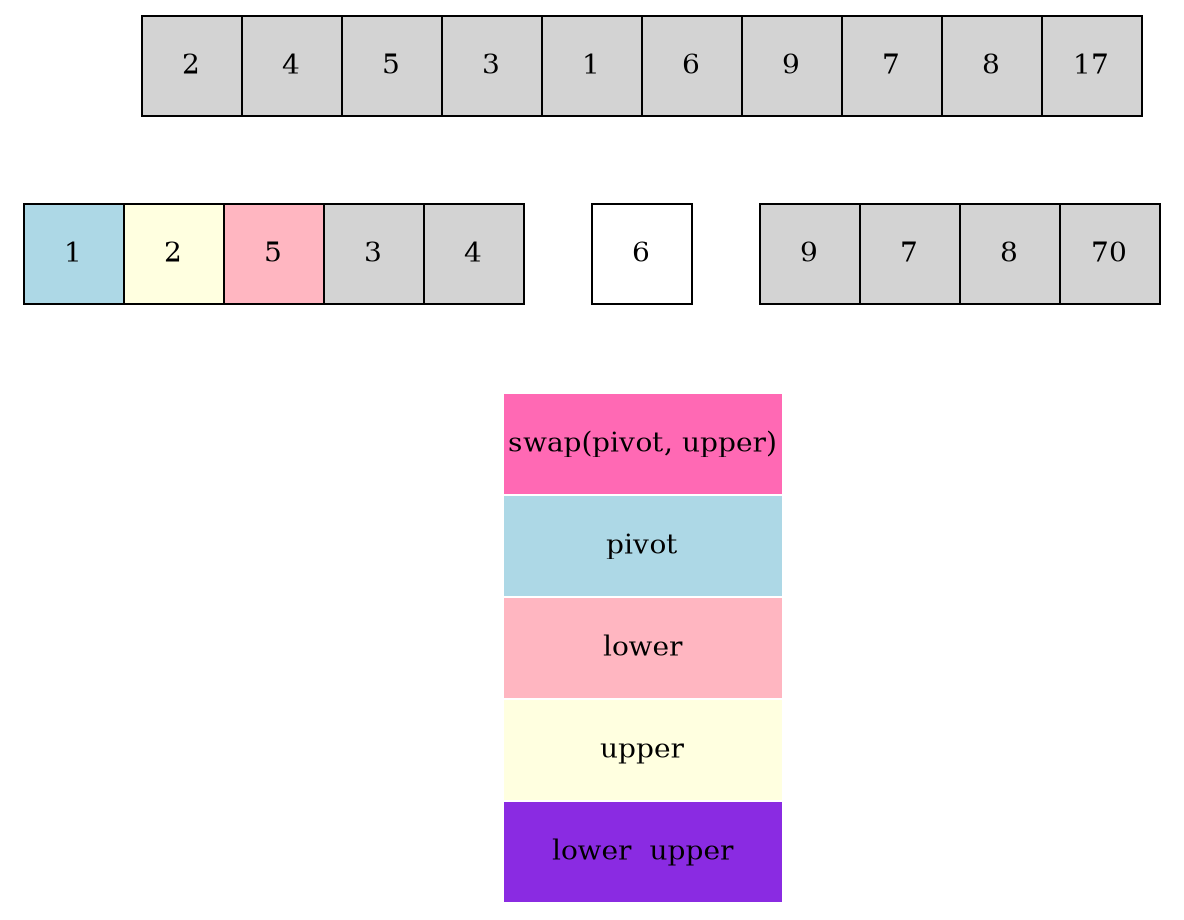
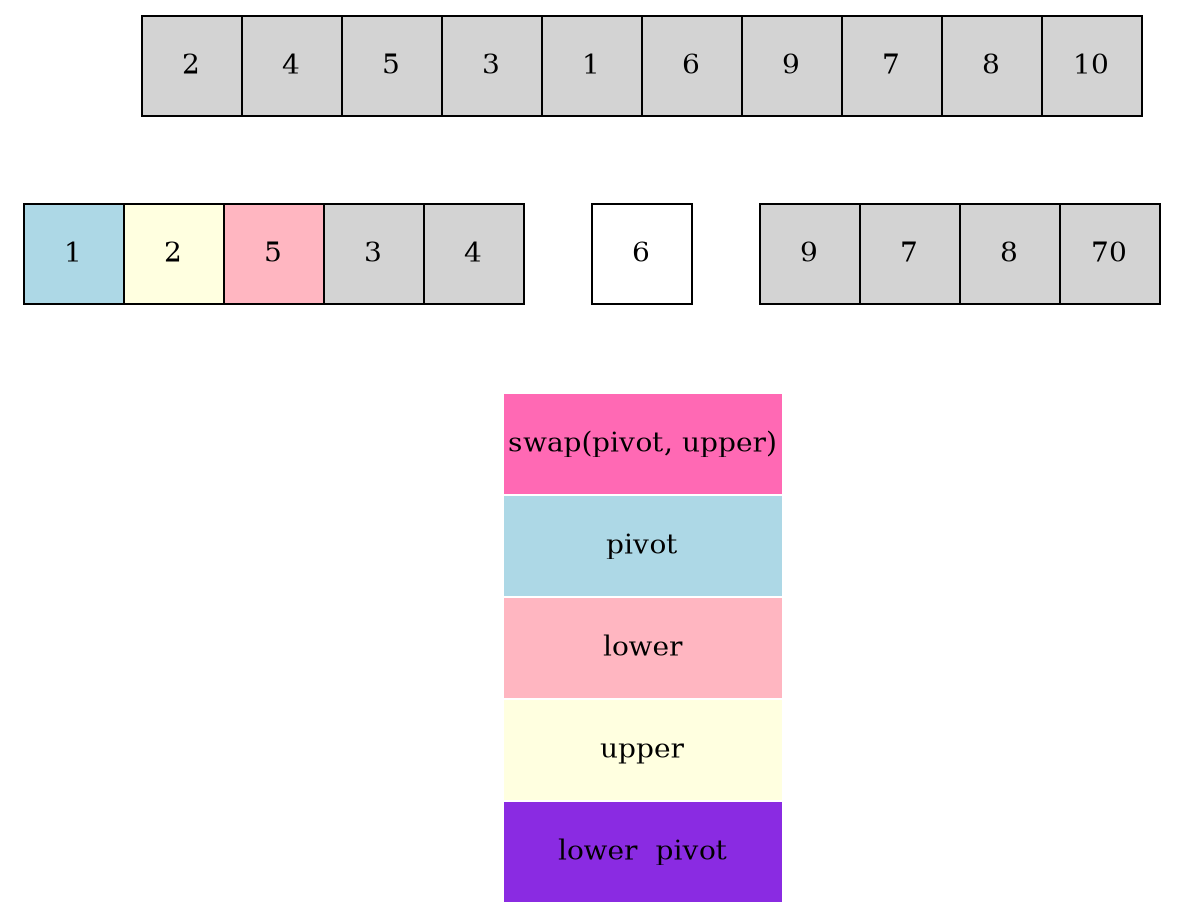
(1092, 65) -> (1092, 65)
(643, 851) -> (643, 851)
